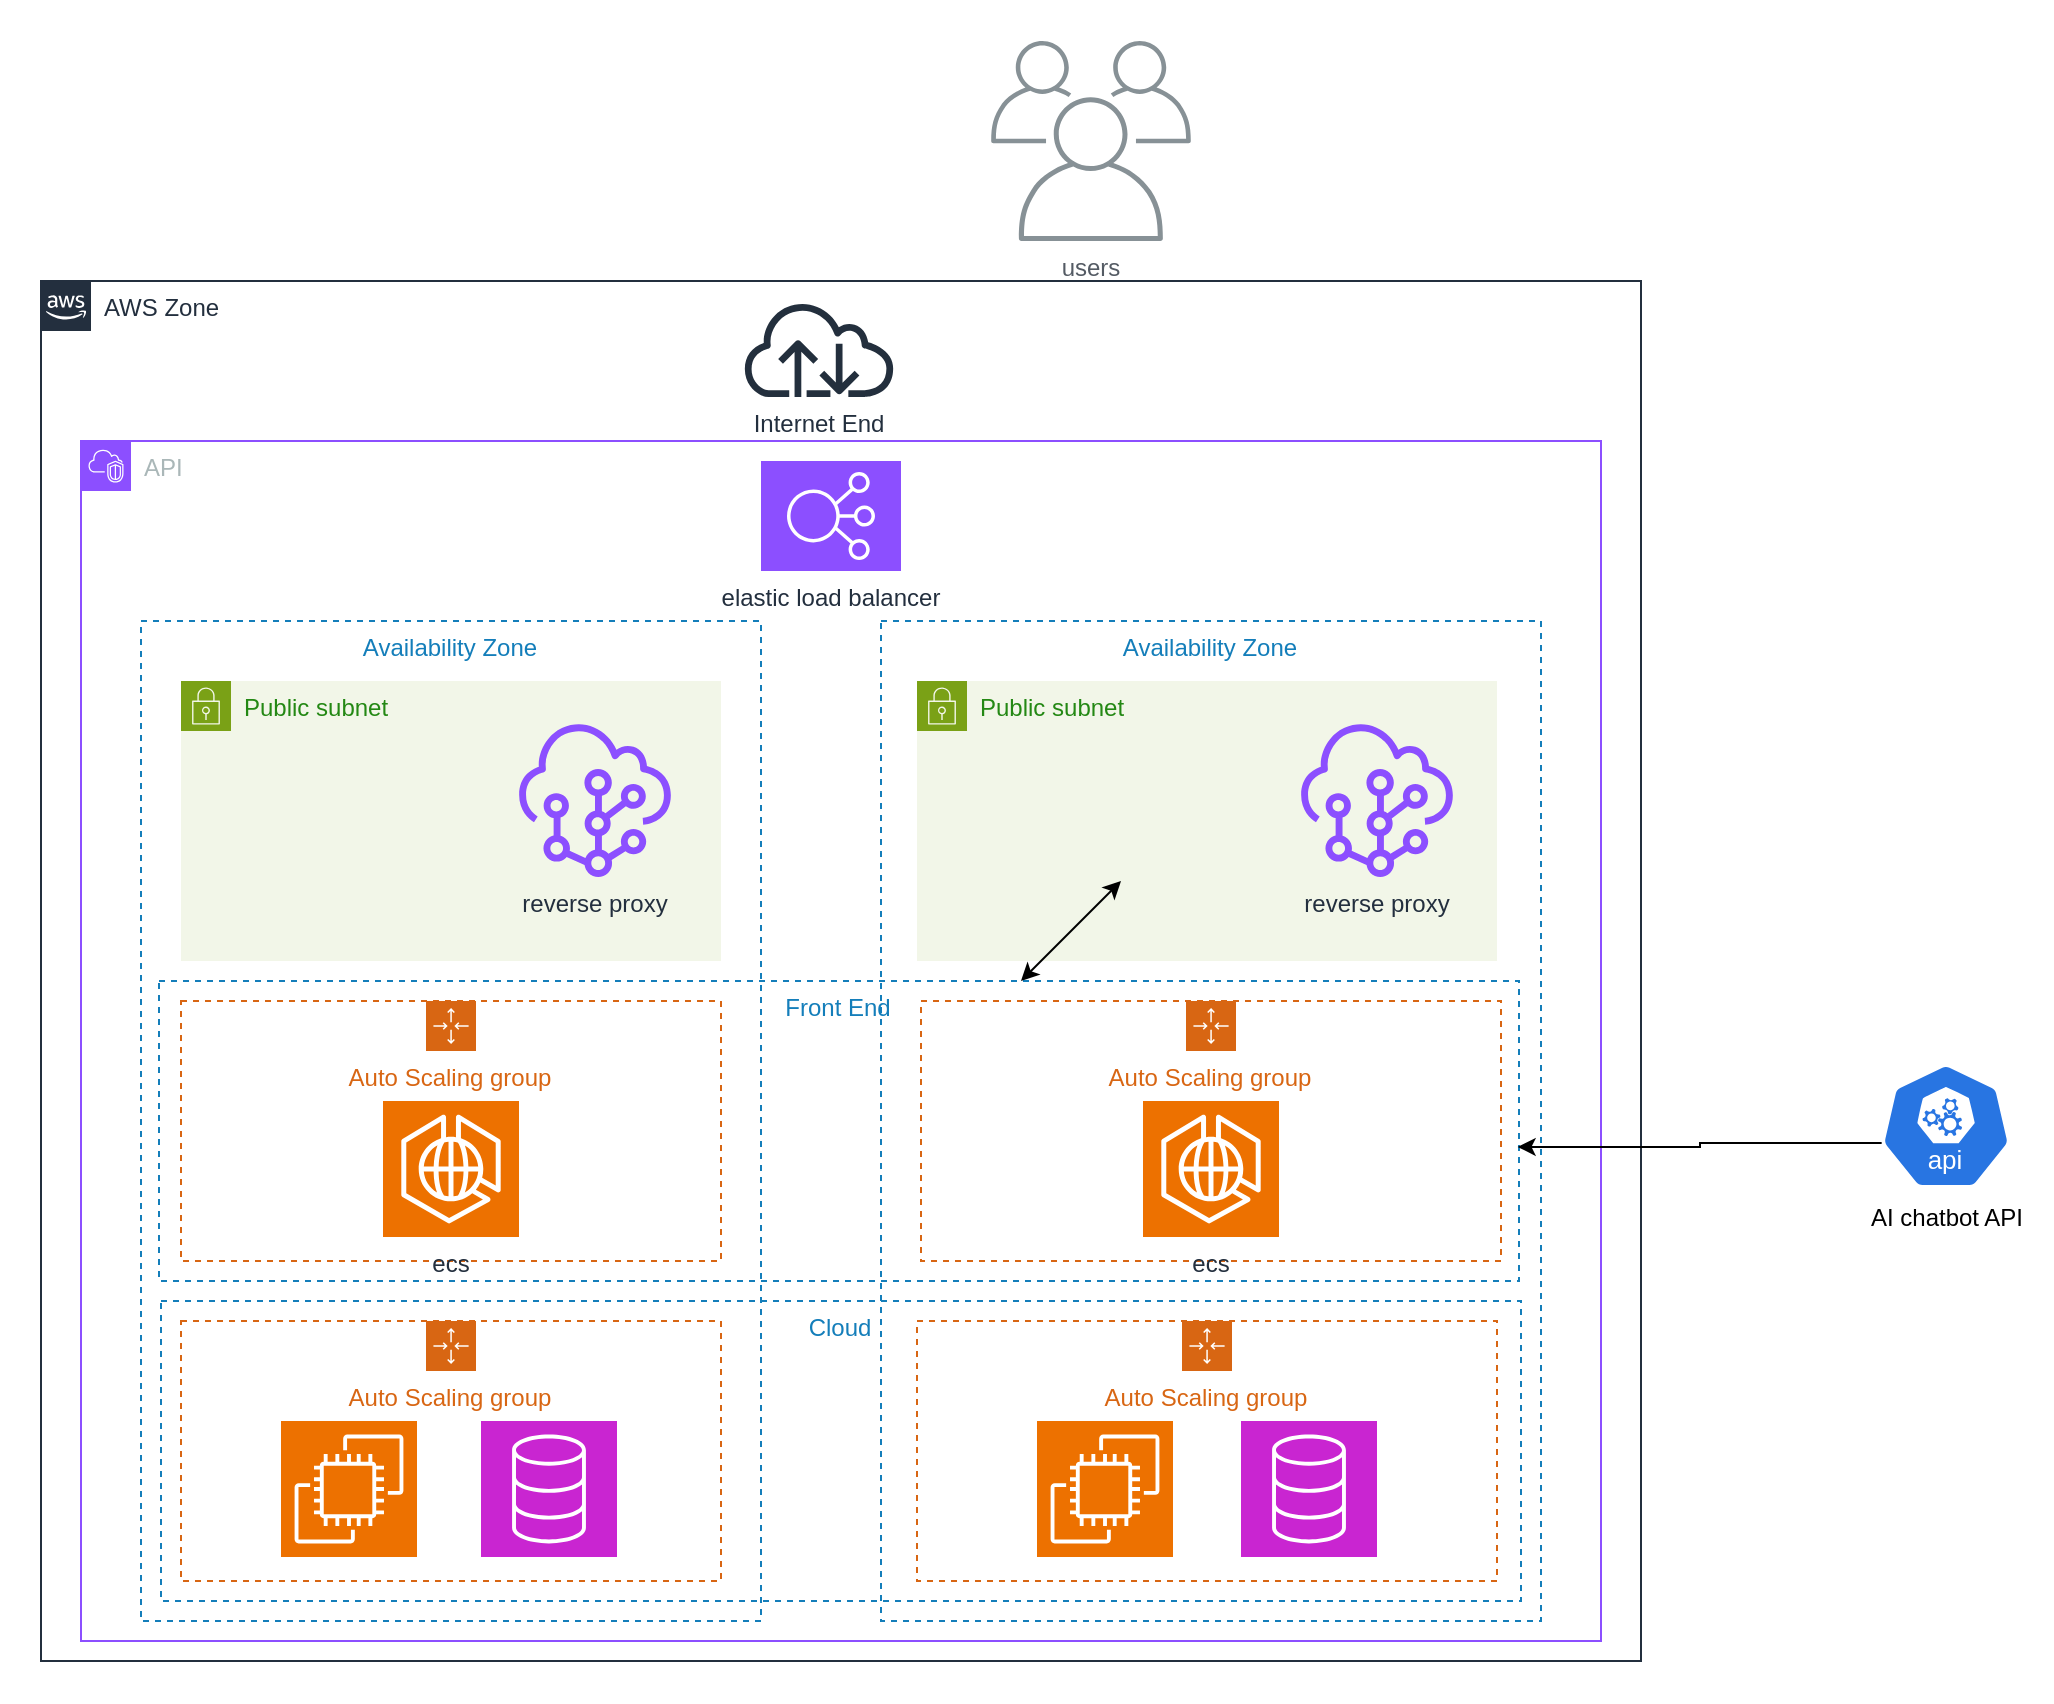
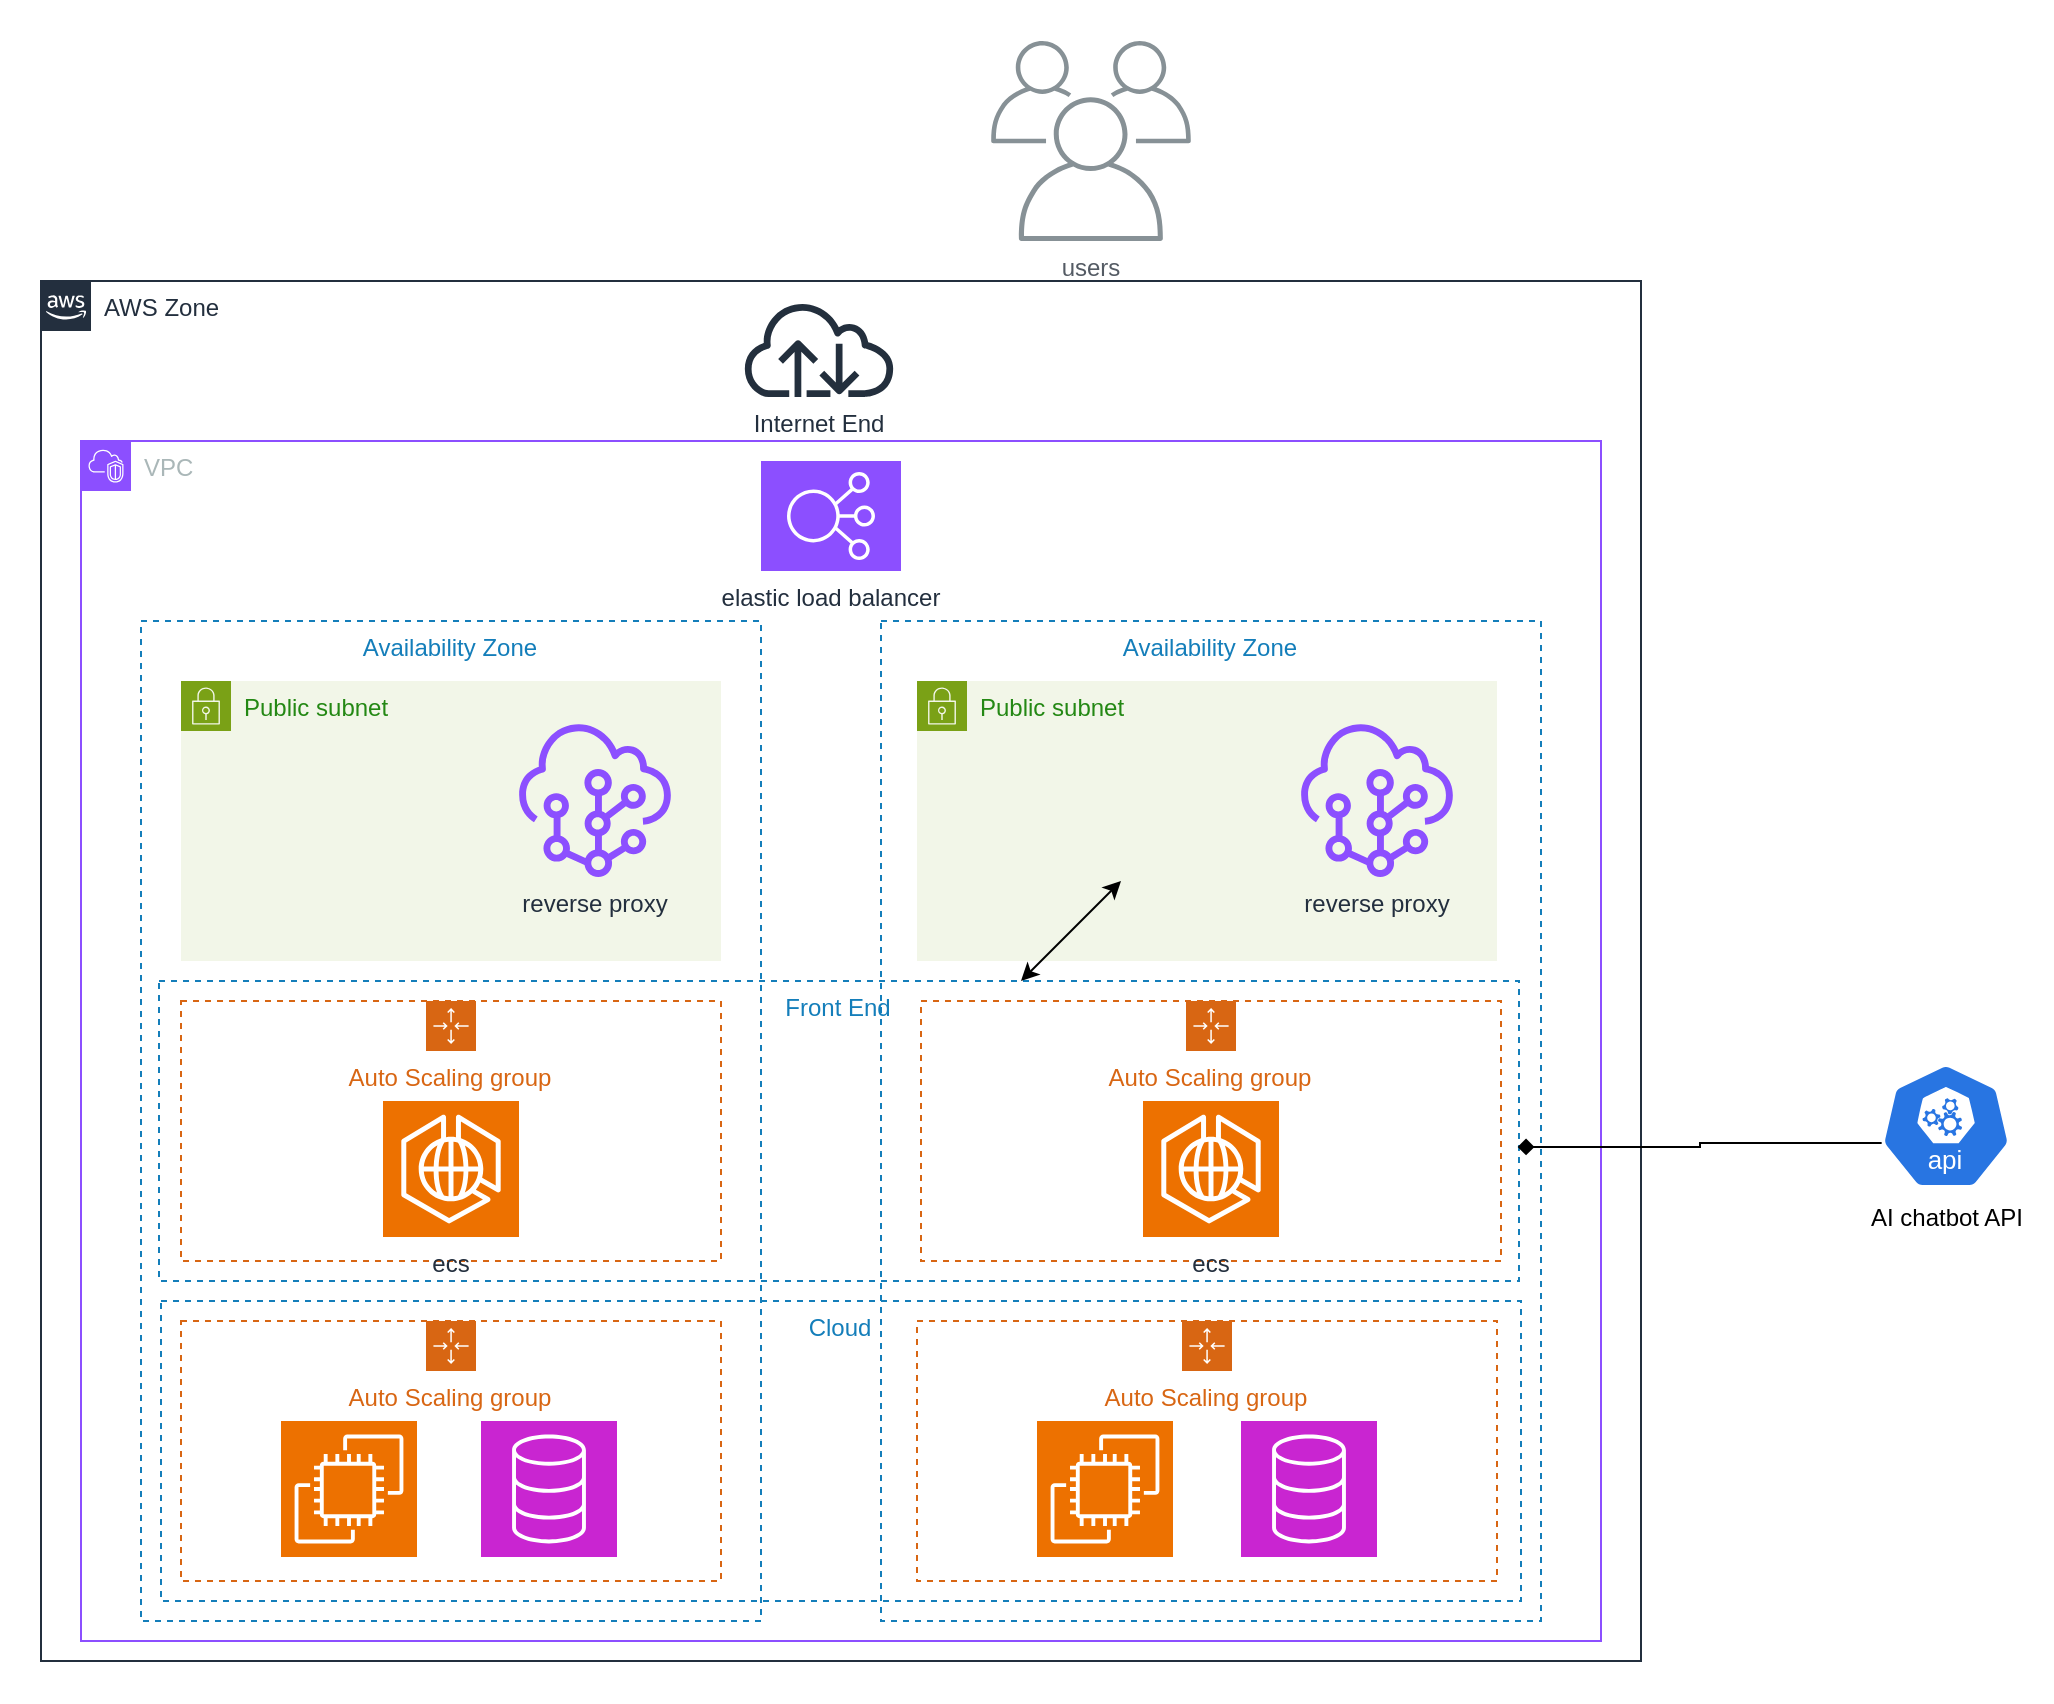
(165, 469) -> (165, 469)
(1532, 1147) -> (1534, 1147)
